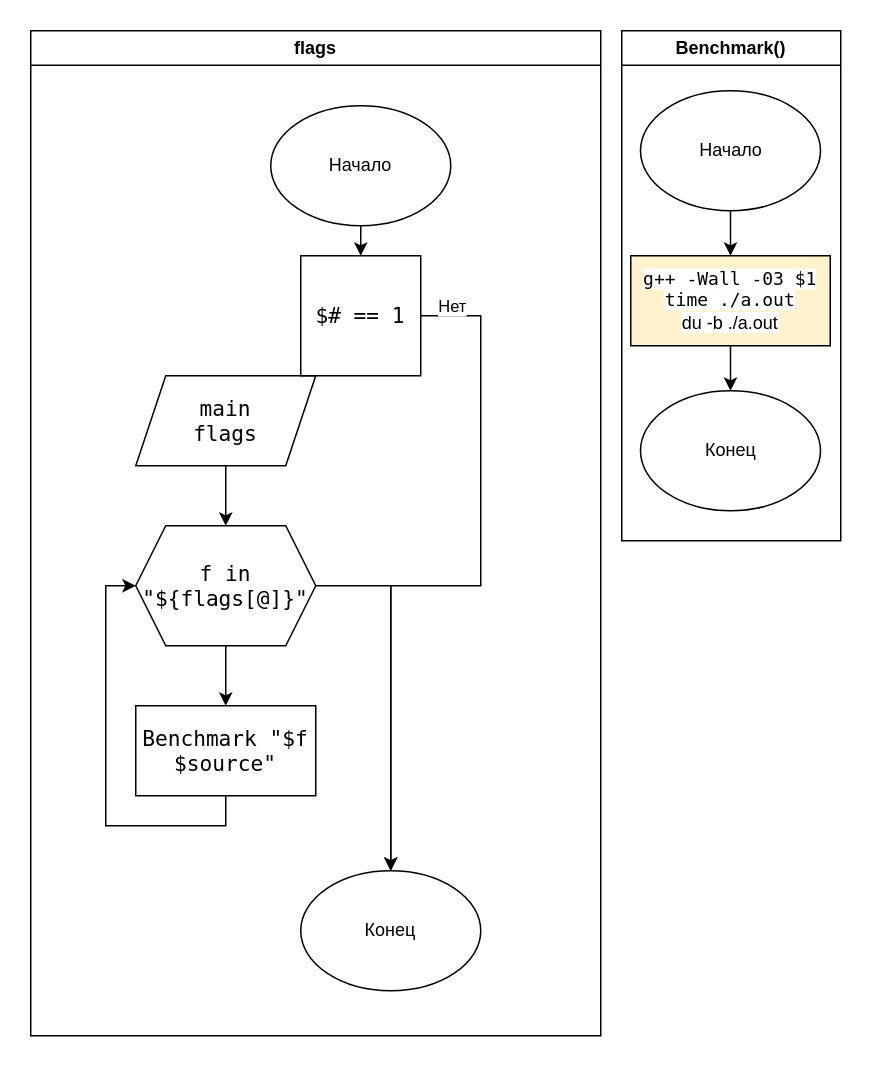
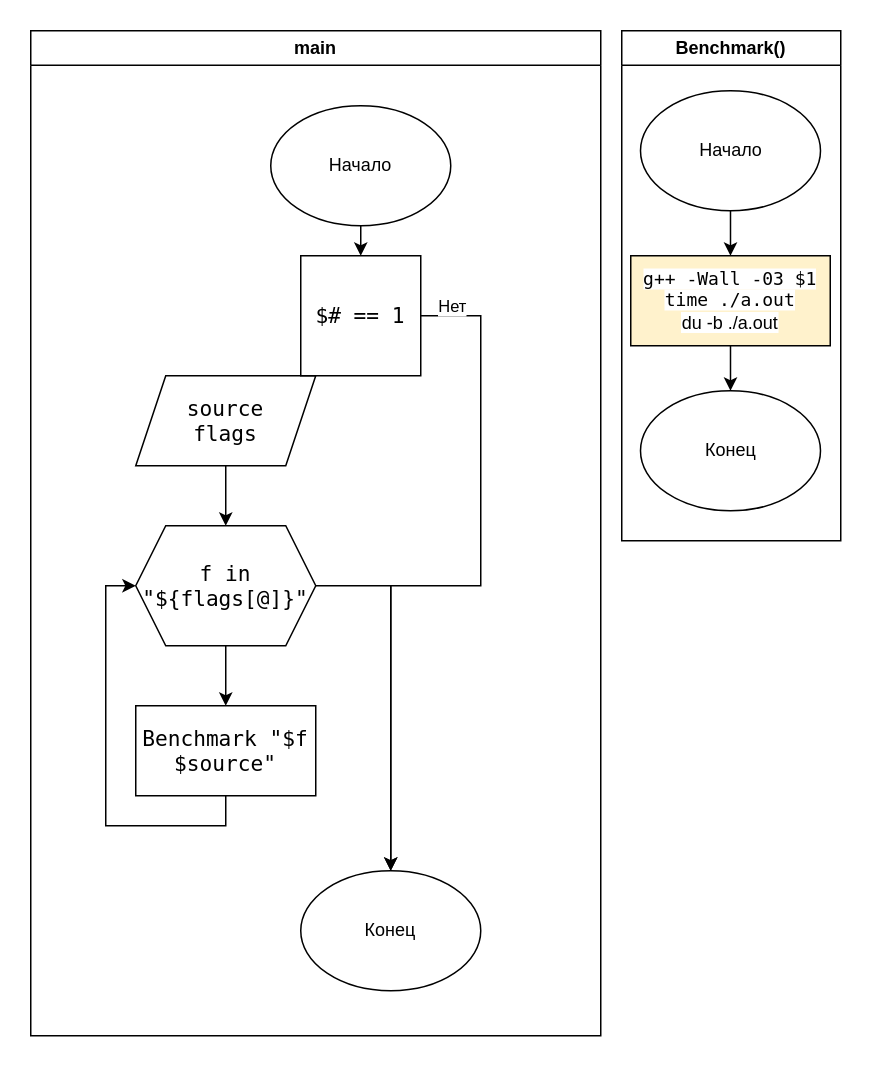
(316, 49) -> (316, 49)
(226, 421) -> (226, 421)
